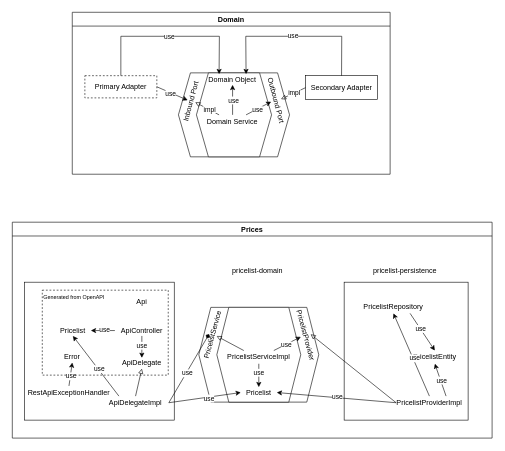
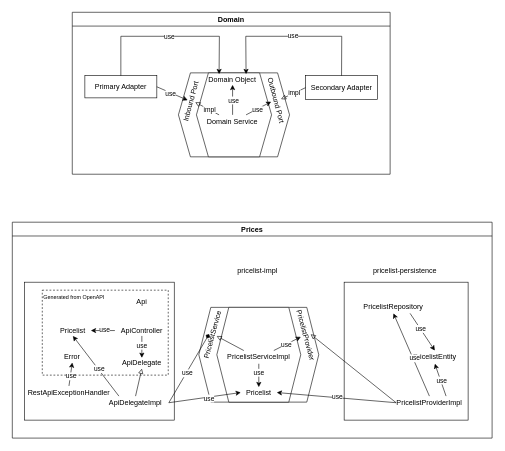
(121, 87) -> (121, 87)
(258, 271) -> (258, 271)
